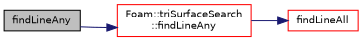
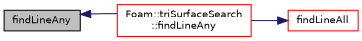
(94, 27) -> (104, 14)
